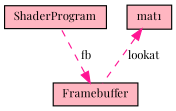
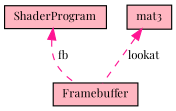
(149, 17) -> (149, 17)
(73, 50) -> (57, 65)
